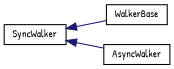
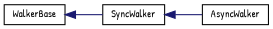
(91, 24) -> (89, 15)
